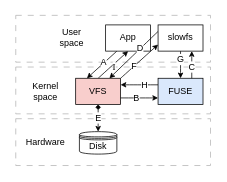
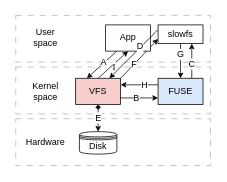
(72, 38) -> (45, 38)
(180, 38) -> (180, 34)
